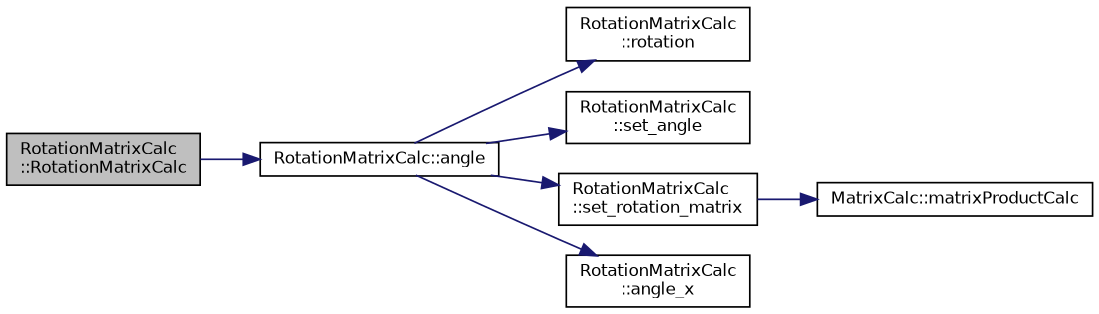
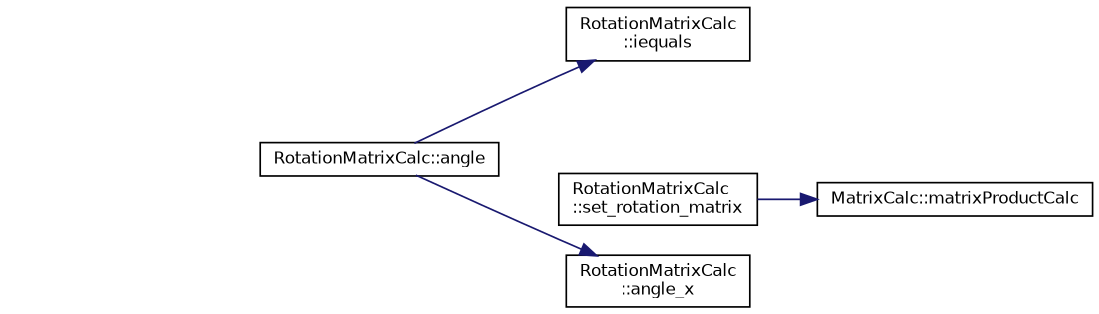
(658, 34) -> (658, 34)
(658, 118) -> none
(103, 159) -> none
(516, 179) -> none
